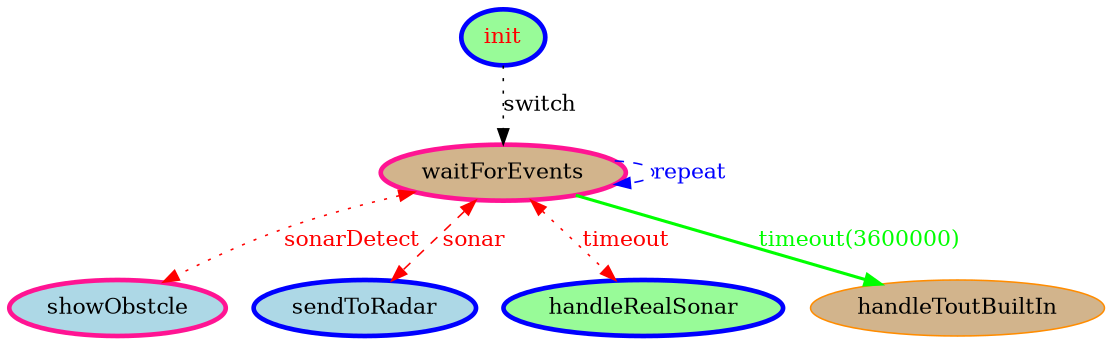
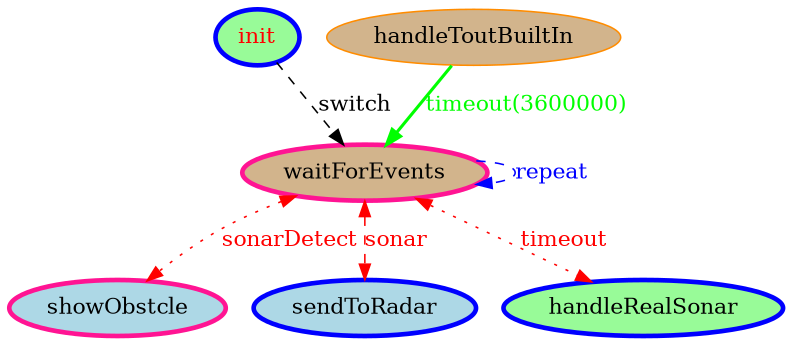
(503, 97) -> (305, 97)
(721, 238) -> (424, 99)
